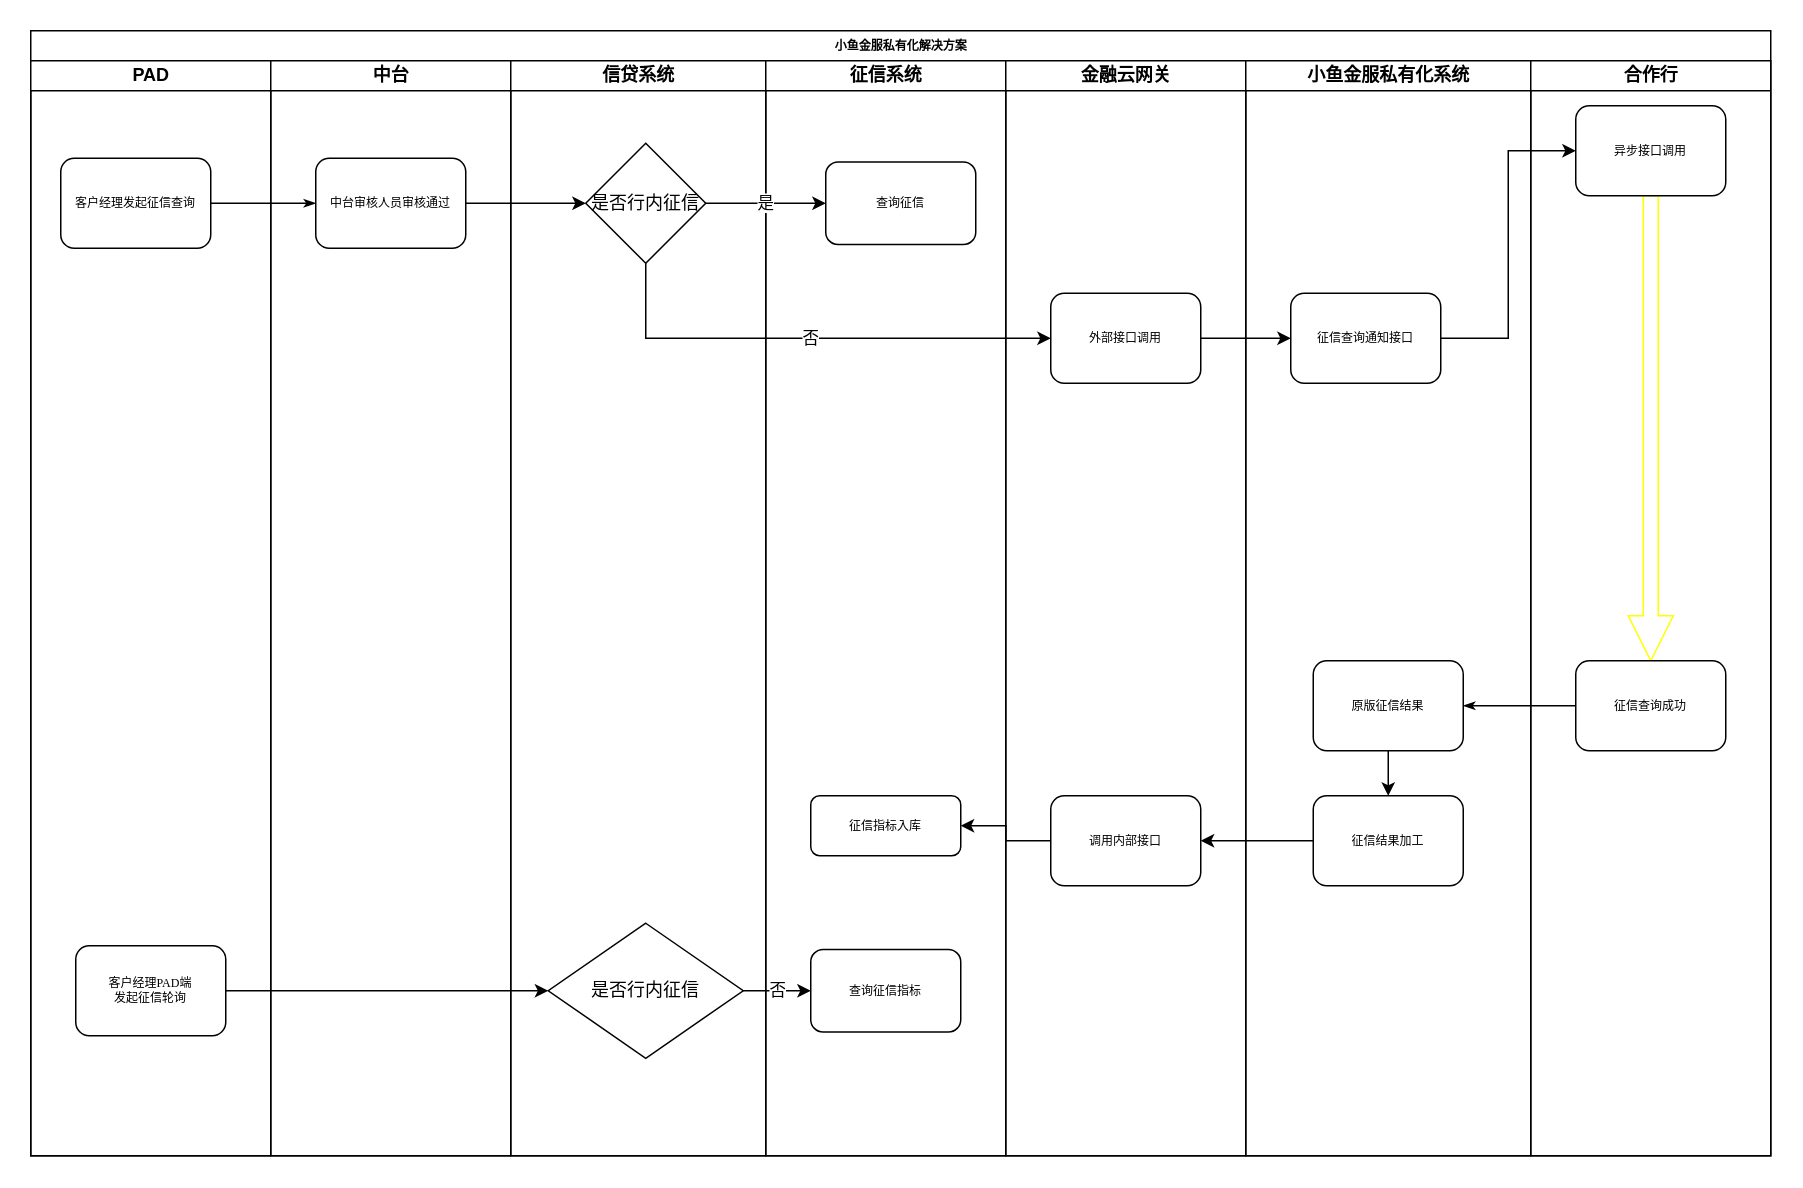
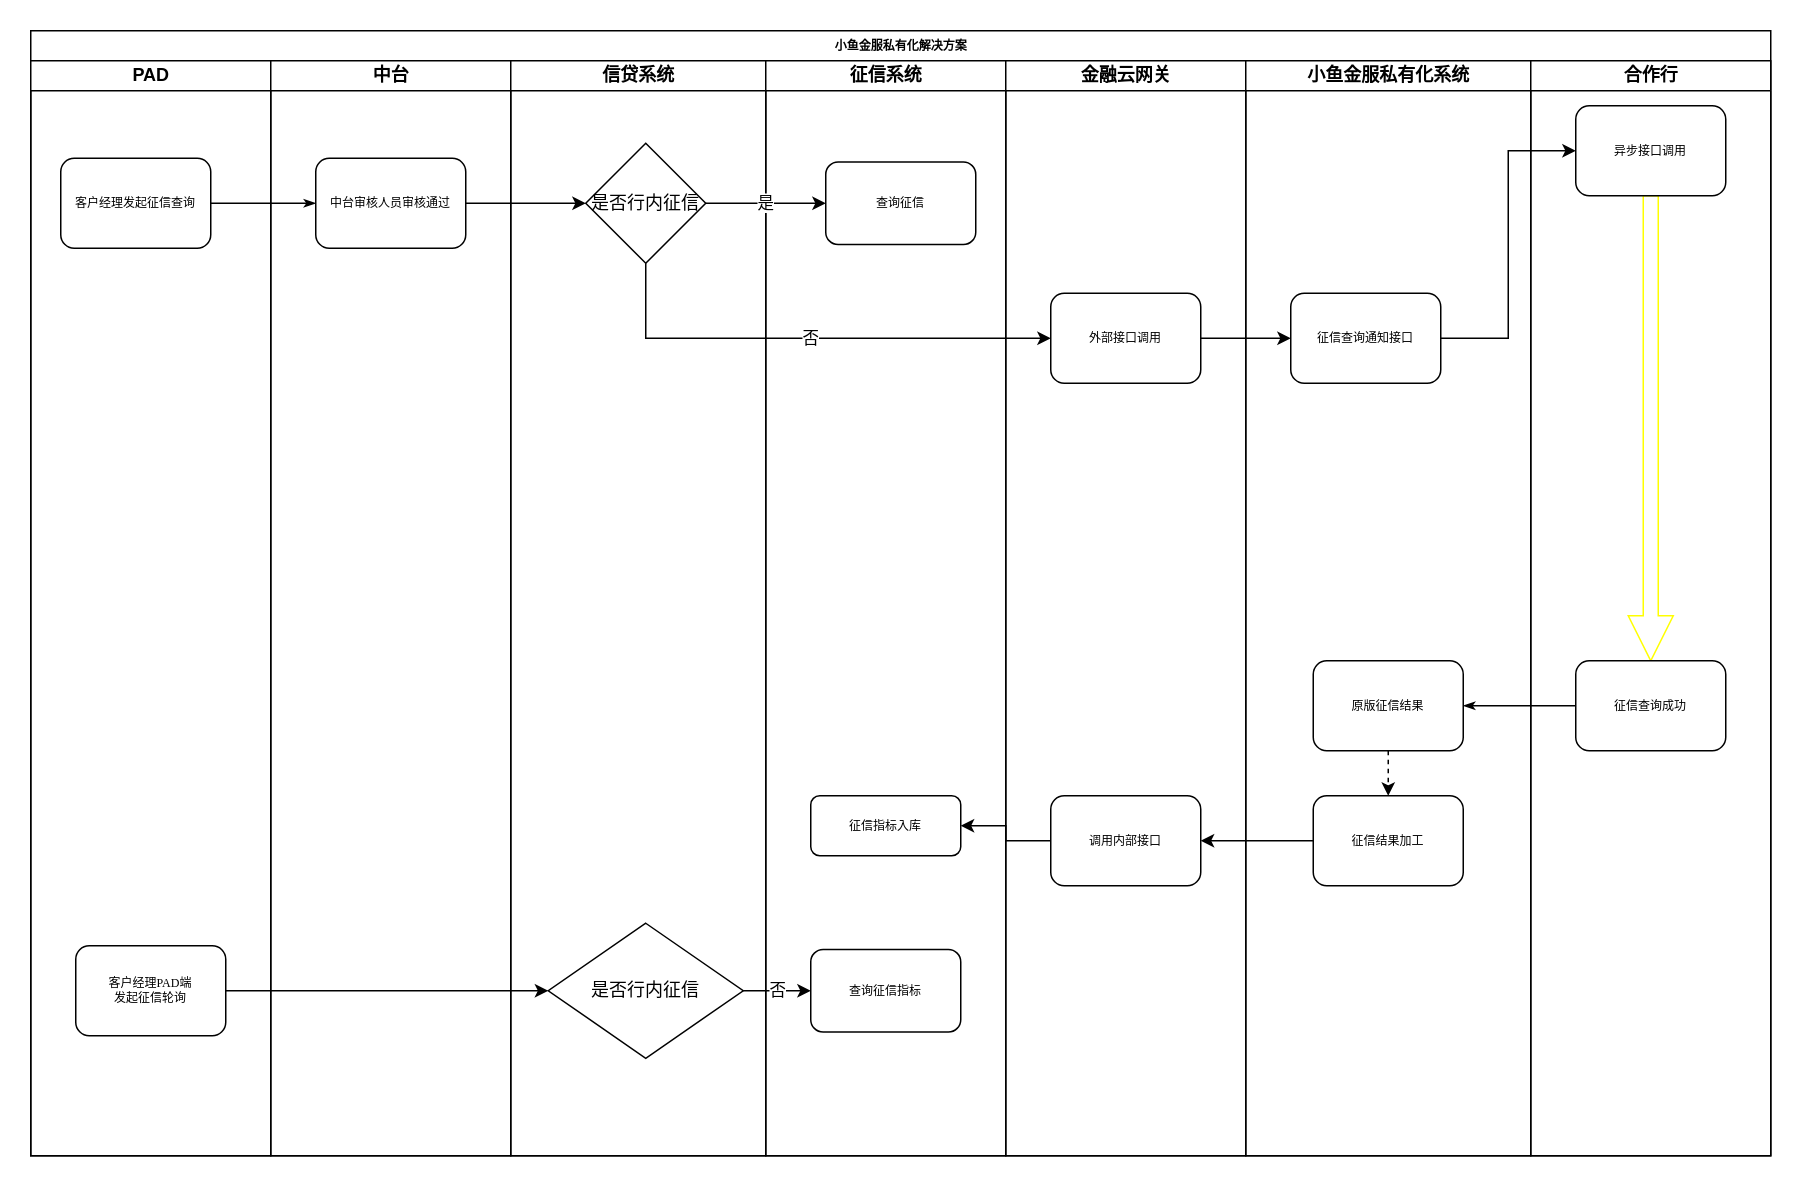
(1388, 769) -> (1388, 769)
